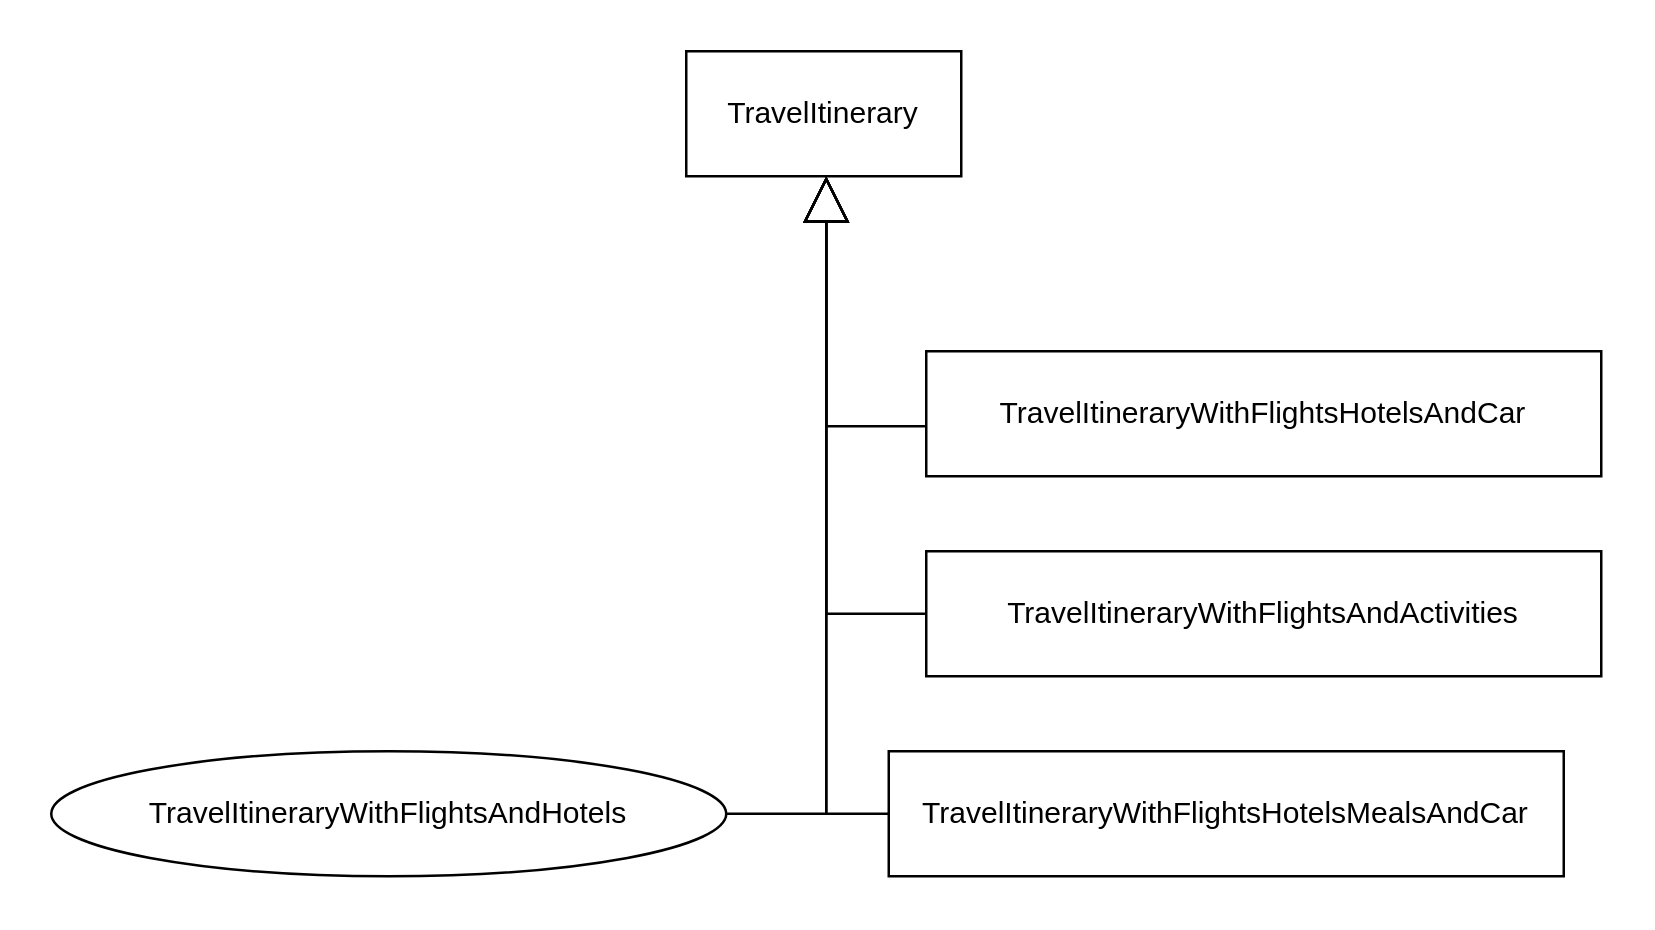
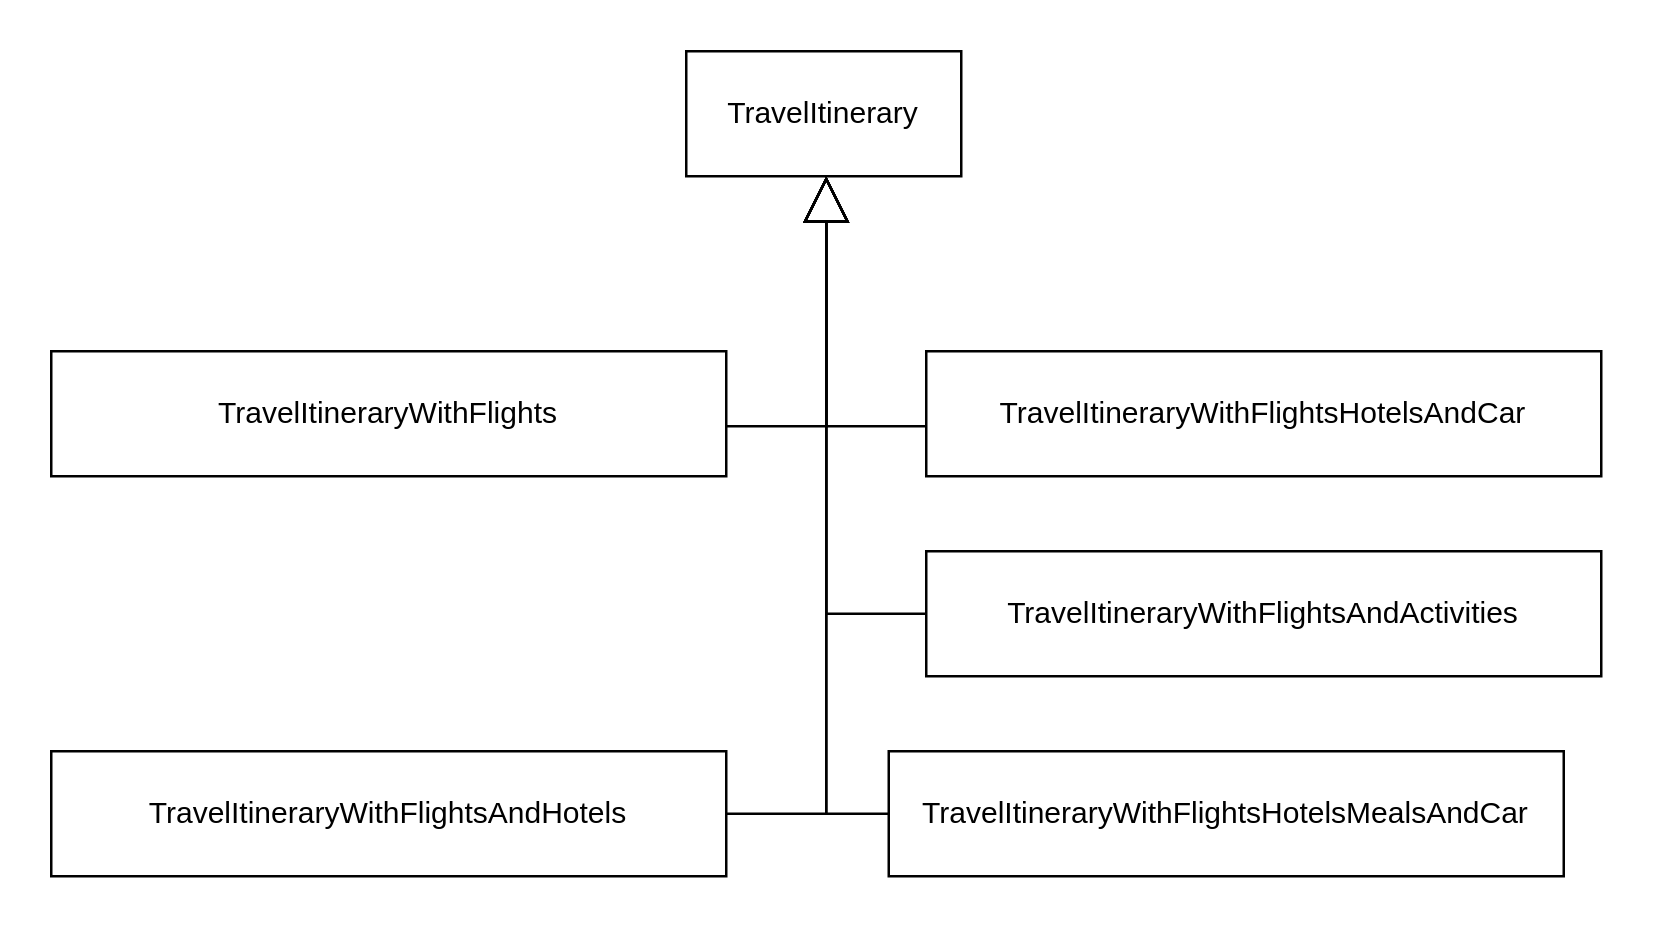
none -> (389, 414)
none -> (773, 426)
(389, 814) -> (389, 814)
